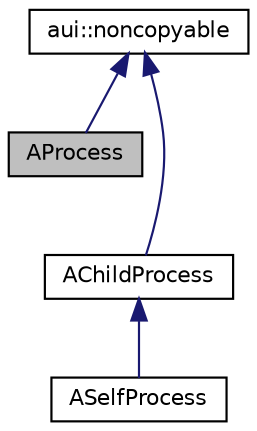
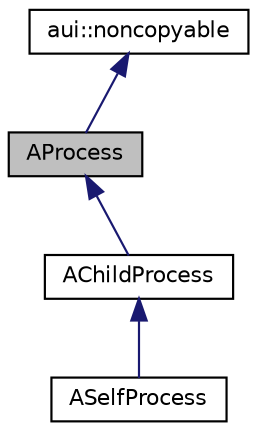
(164, 165) -> (113, 226)
